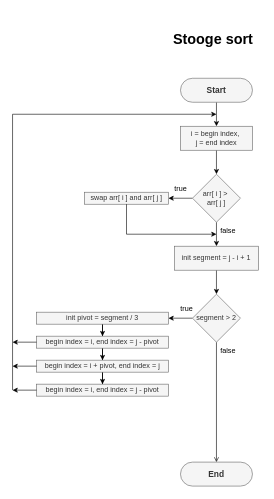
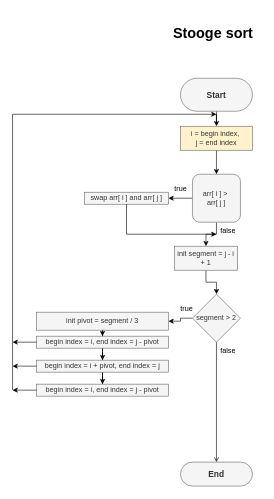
(213, 39) -> (213, 33)
(216, 90) -> (216, 95)
(216, 138) -> (216, 138)
(216, 198) -> (216, 198)
(216, 258) -> (206, 258)
(102, 318) -> (102, 321)
